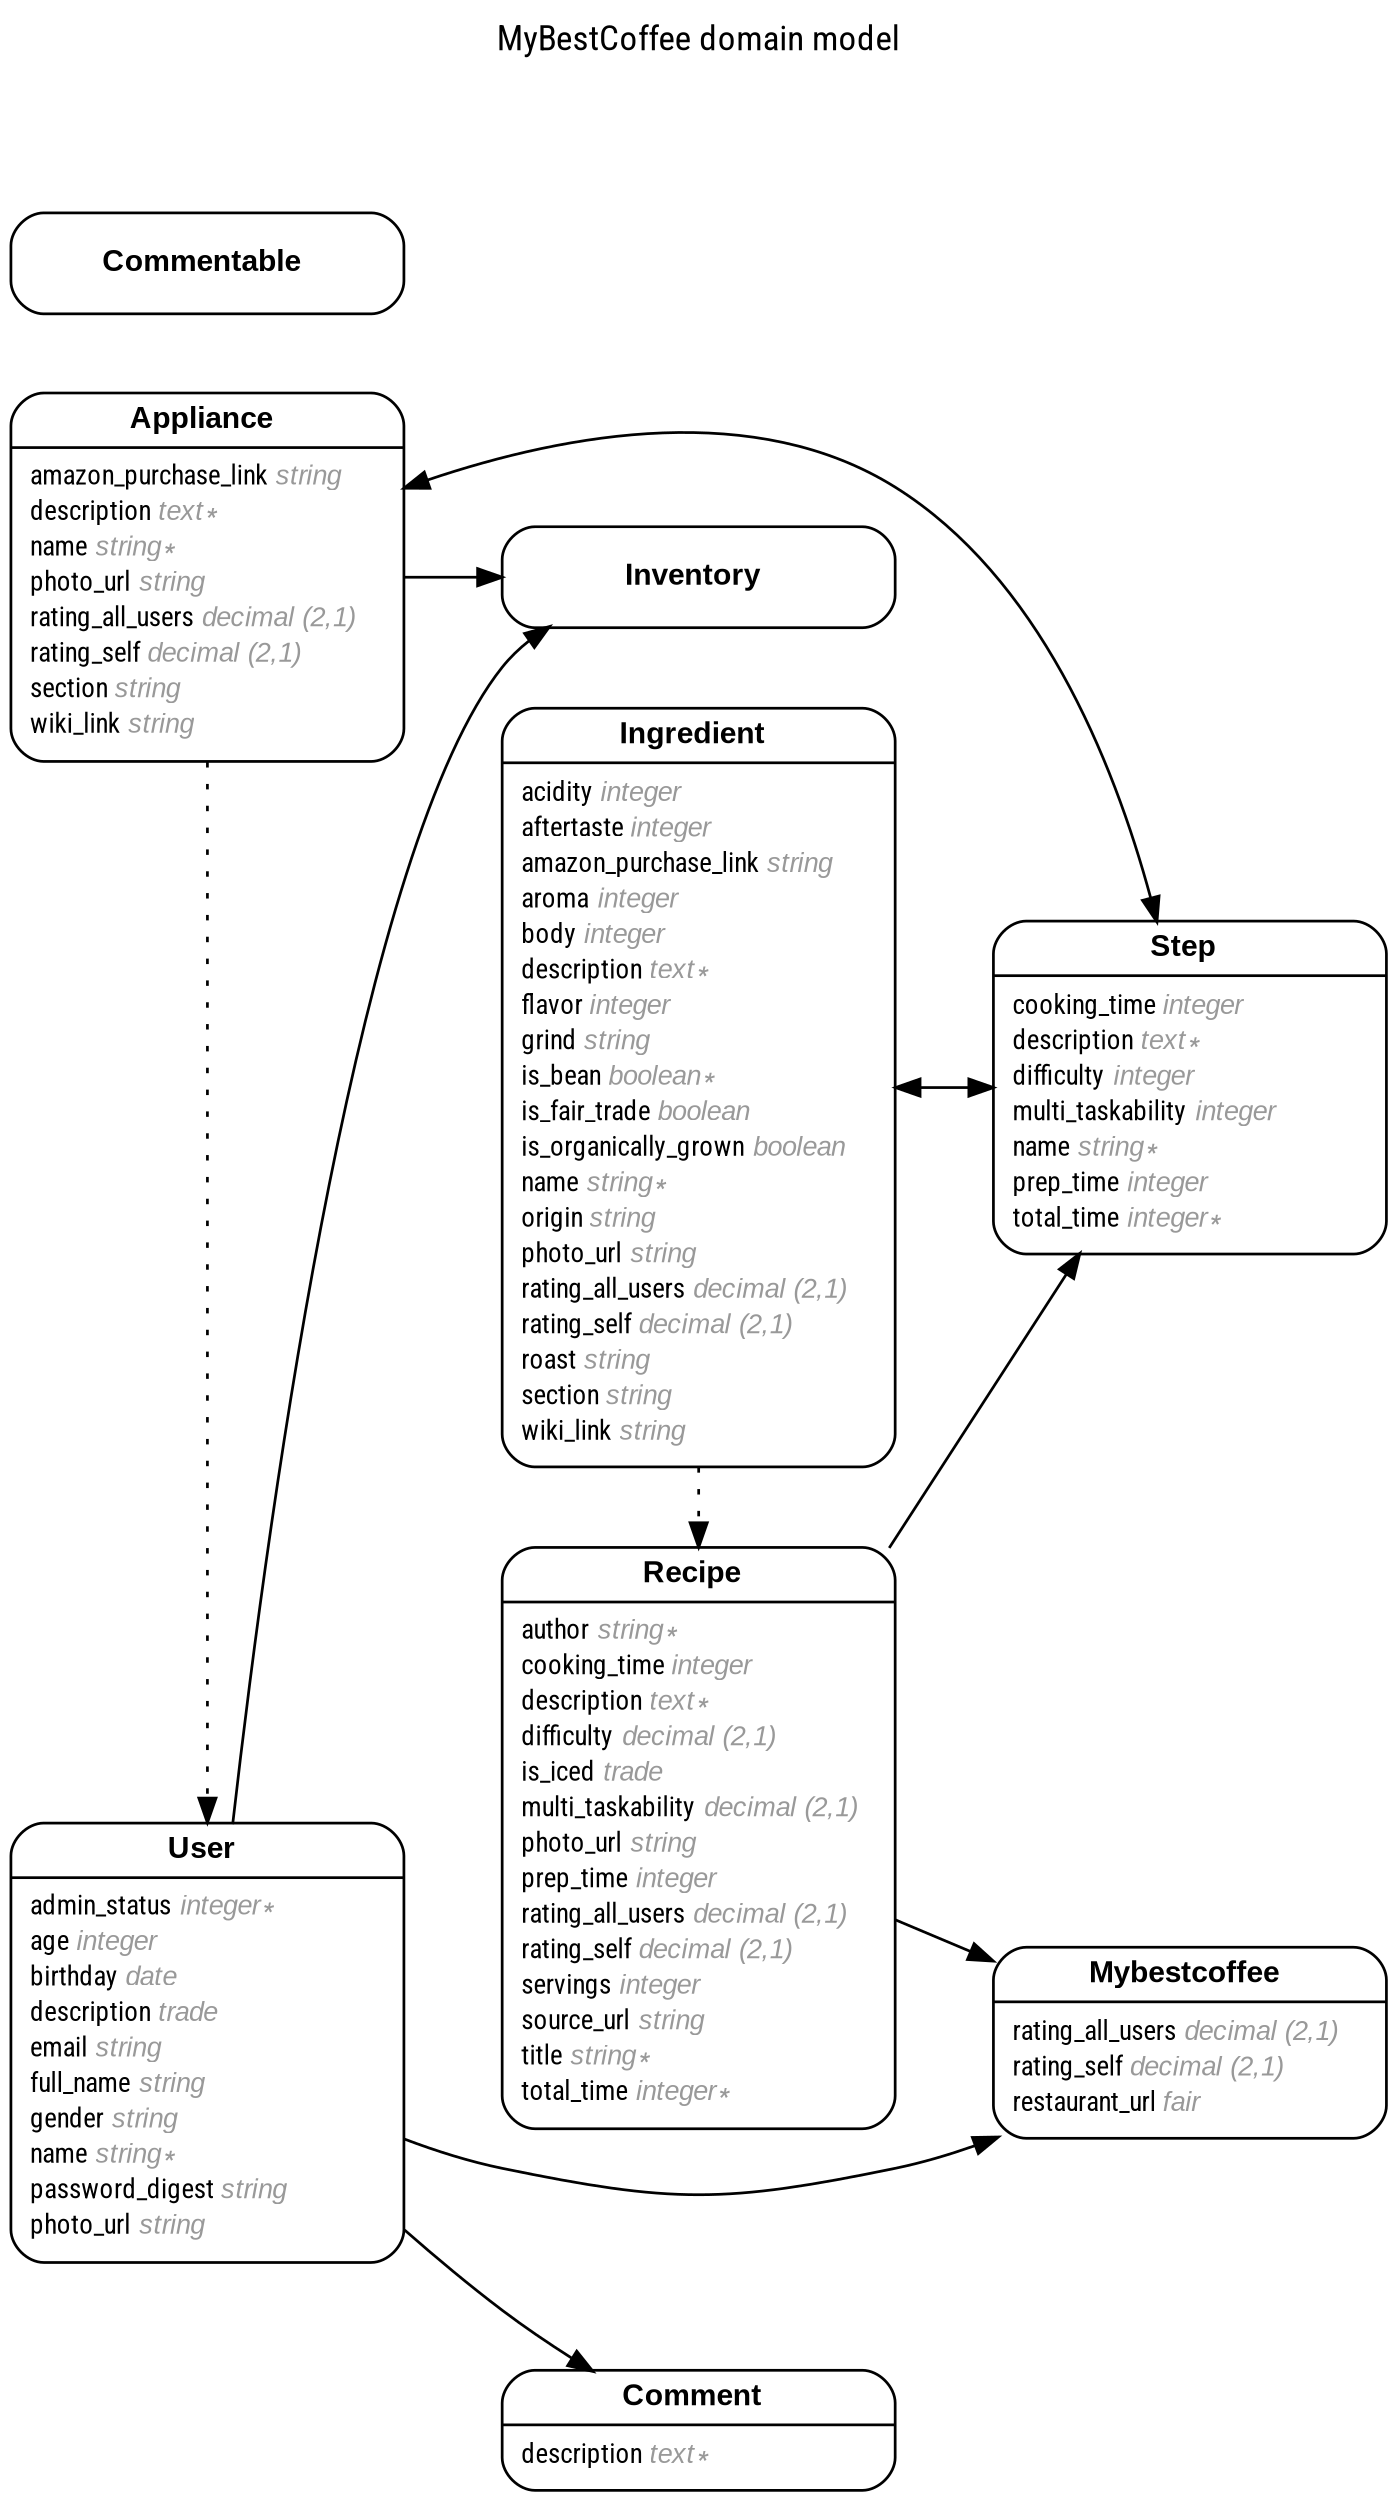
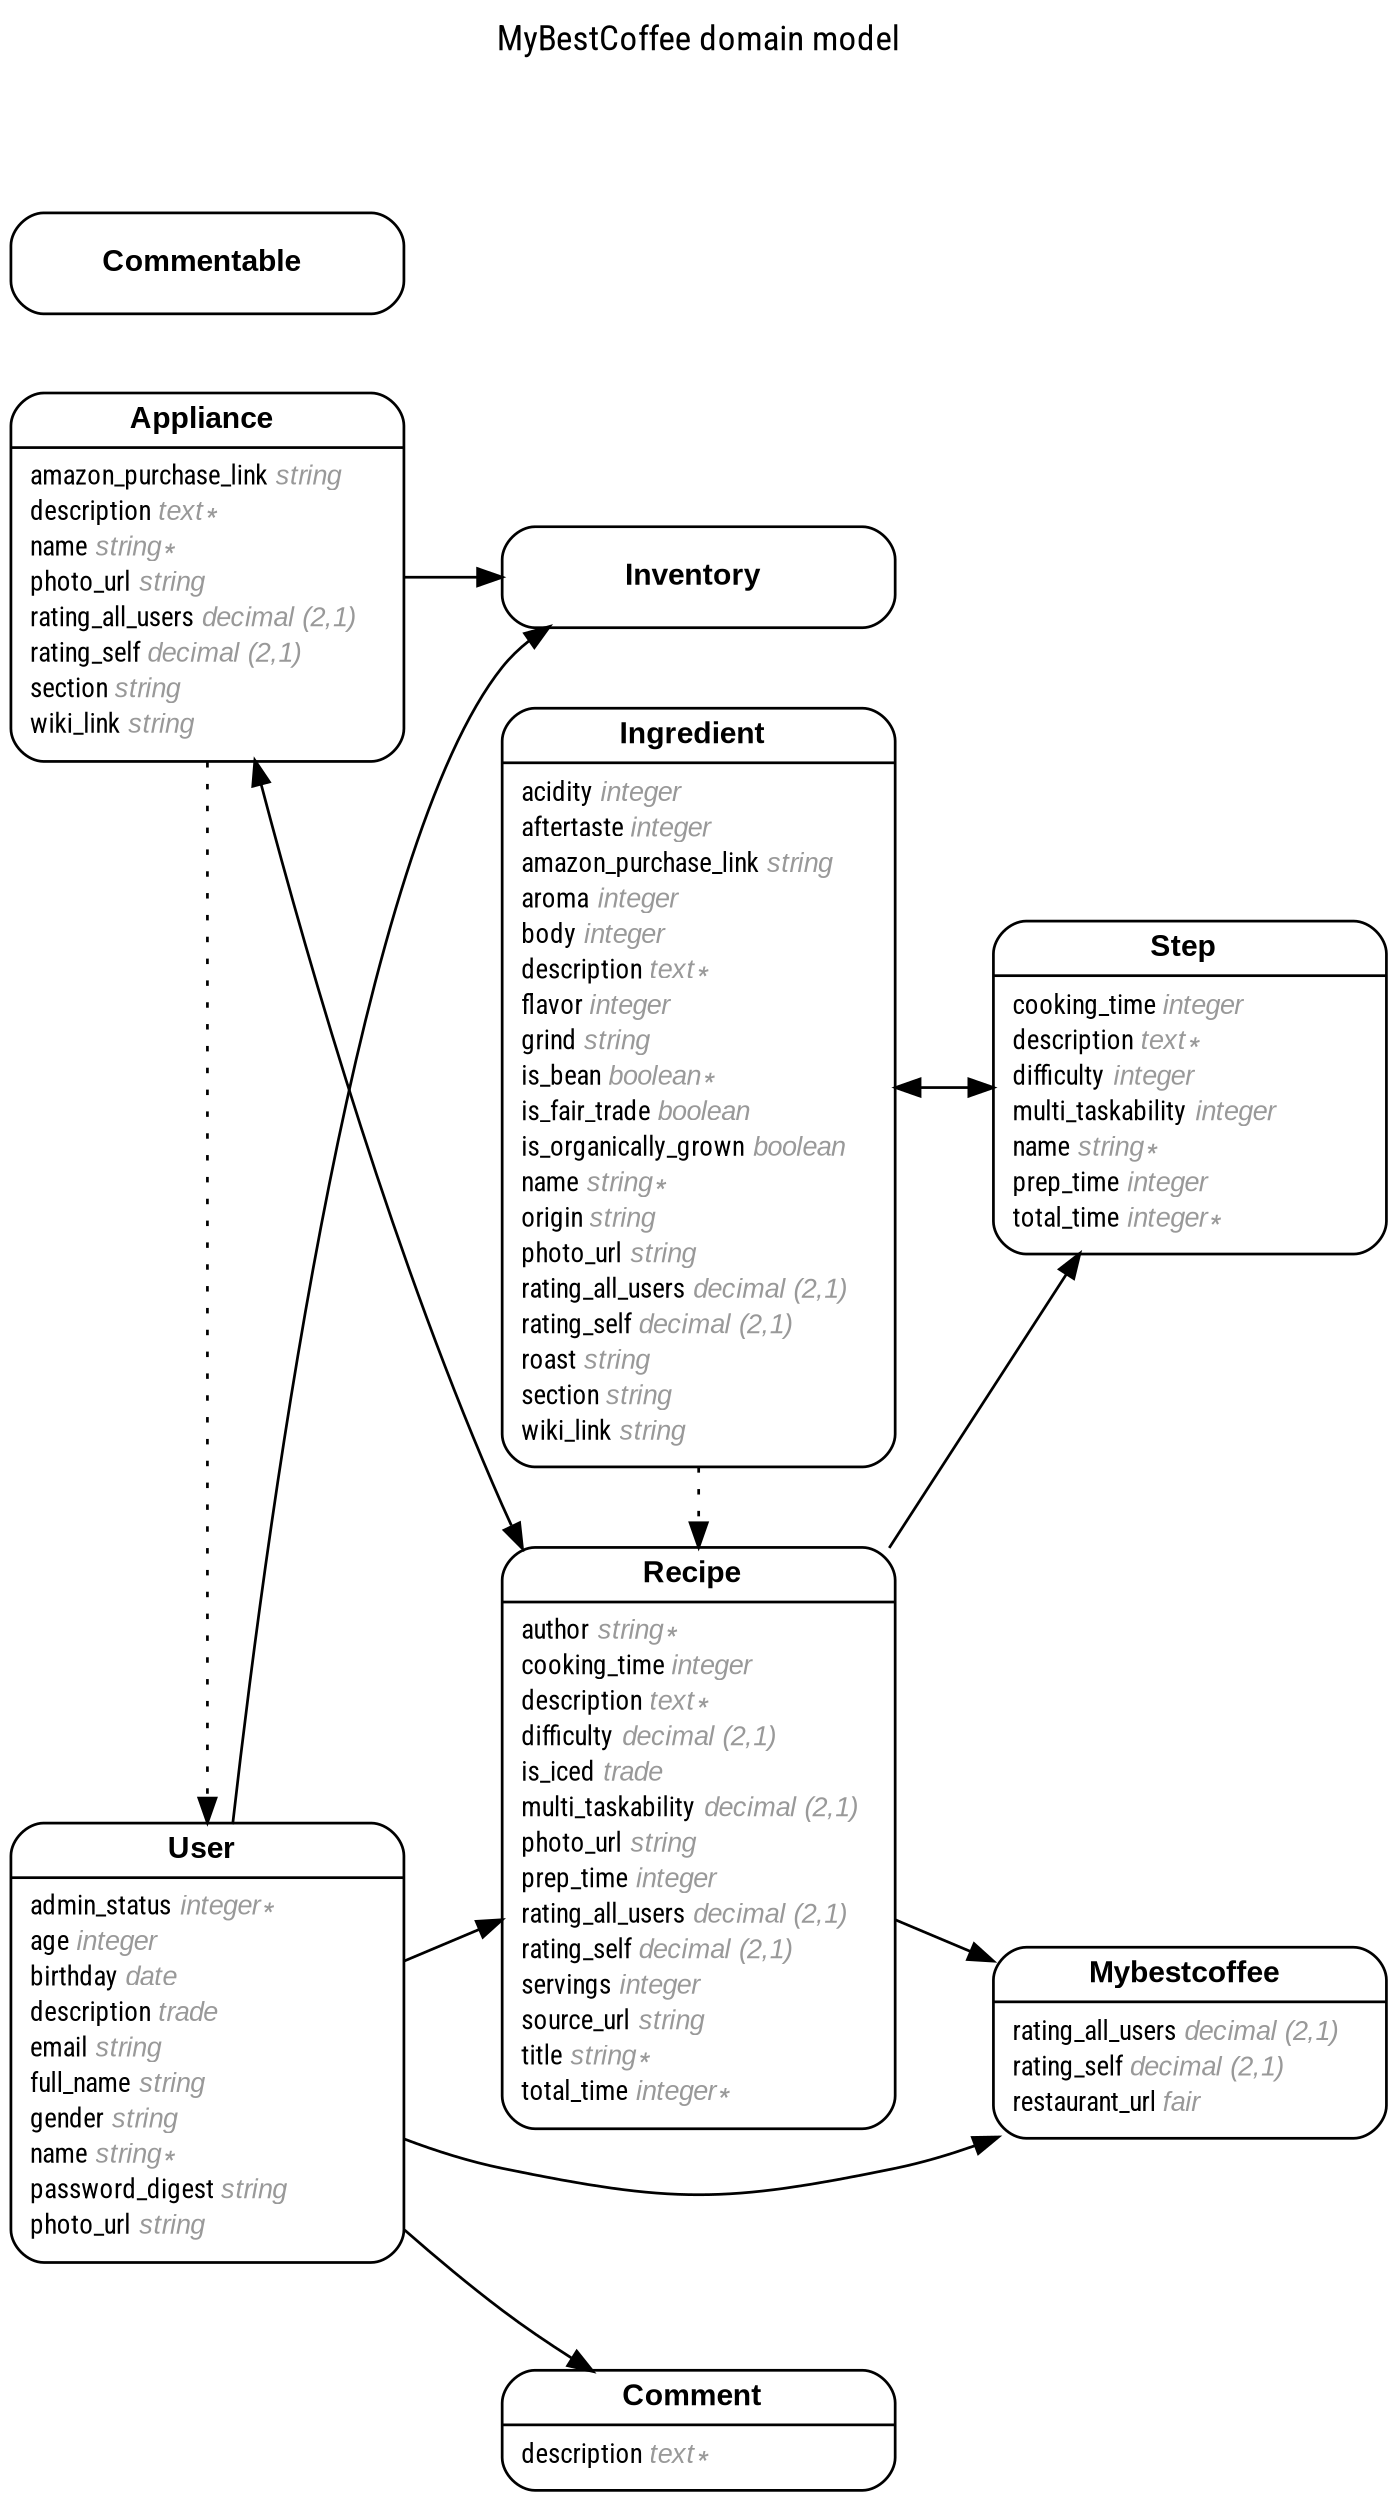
(900, 491) -> (372, 1160)
none -> (442, 1945)
